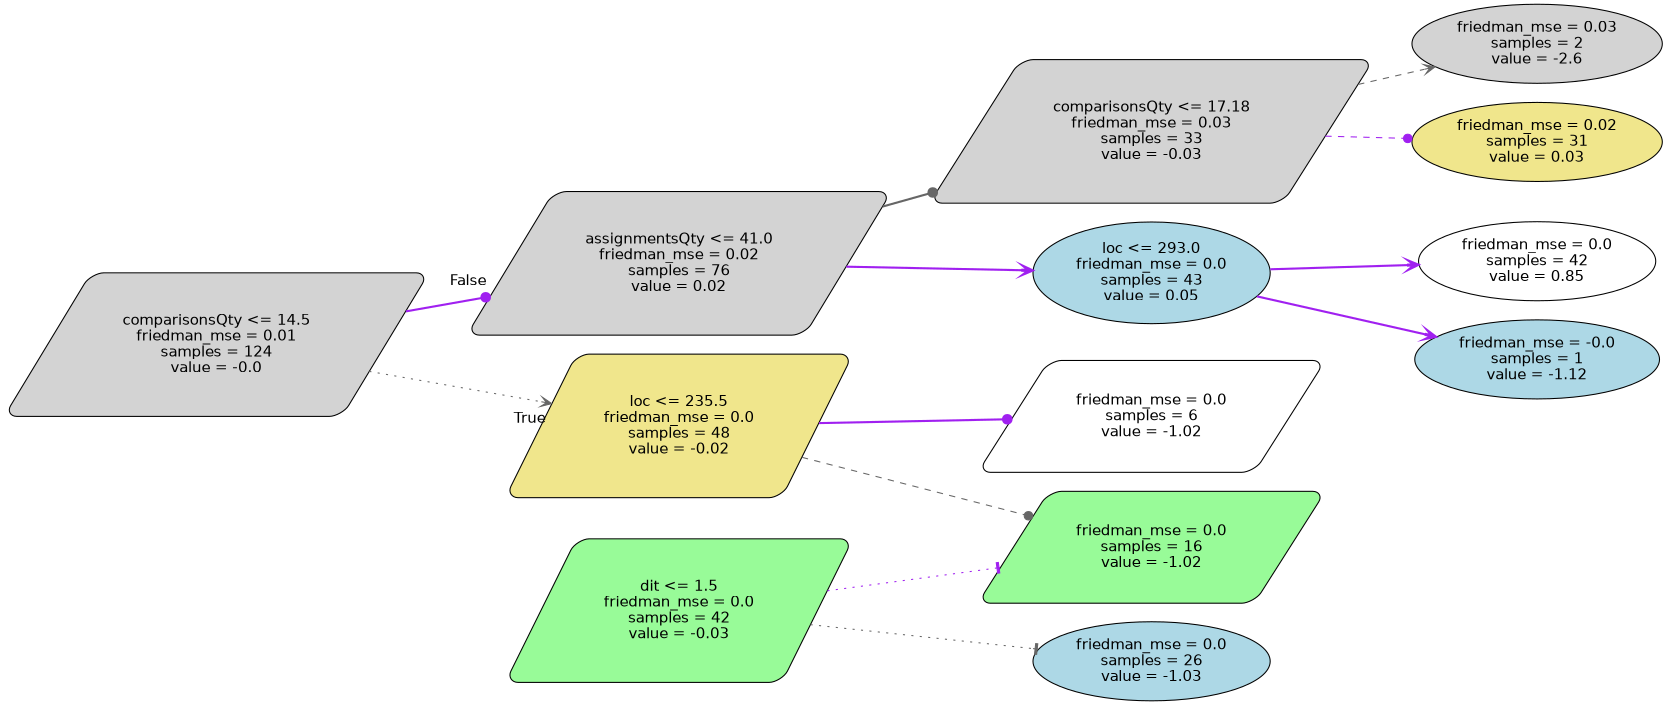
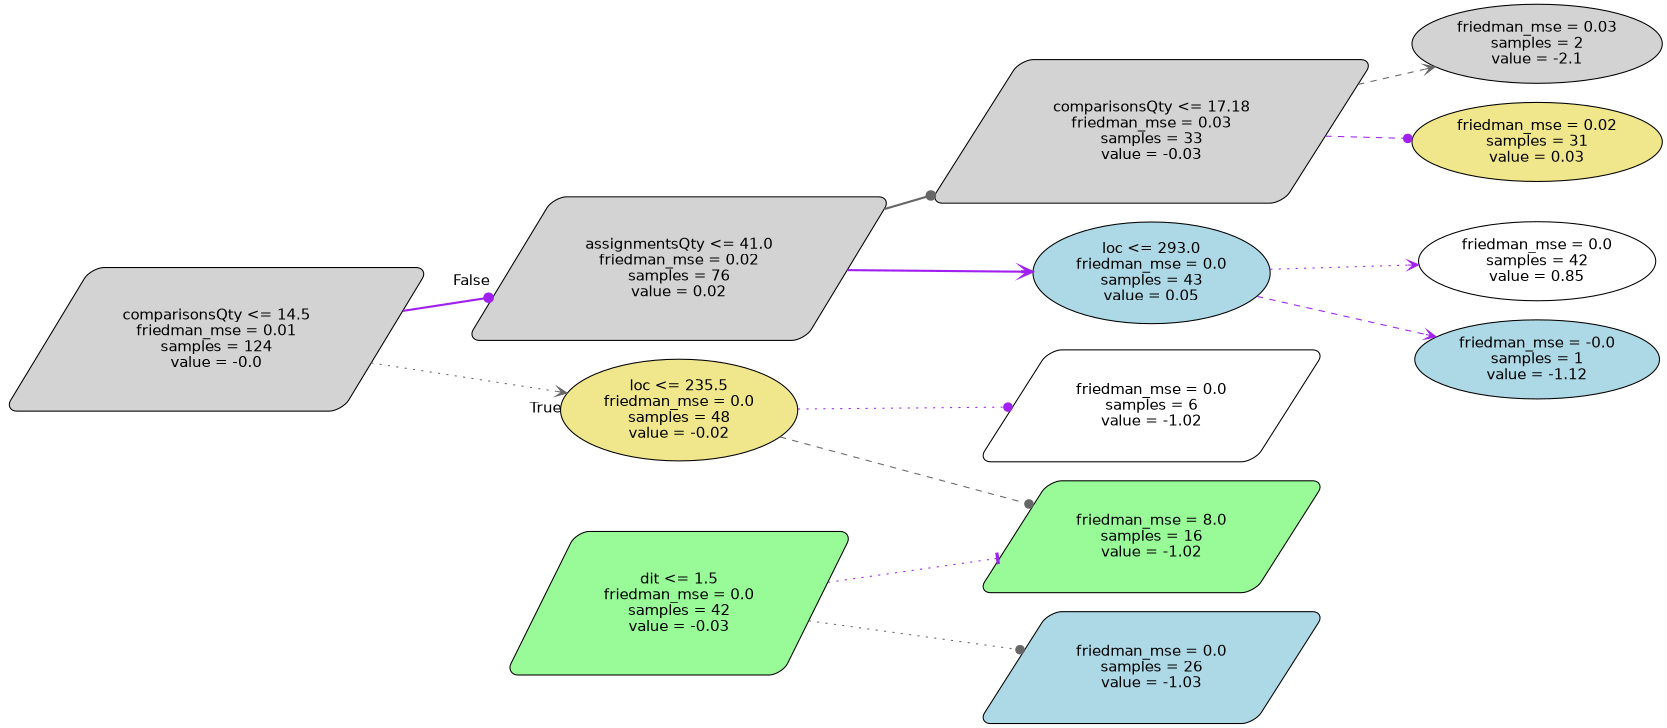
(1537, 44) -> (1537, 44)
(1339, 267) -> (1339, 267)
(1341, 315) -> (1341, 315)
(911, 421) -> (901, 408)
(679, 426) -> (679, 410)
(1152, 547) -> (1152, 537)
(922, 637) -> (912, 635)
(1152, 661) -> (1152, 668)
